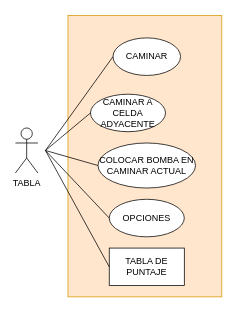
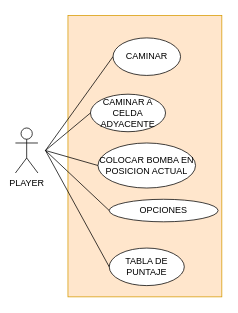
(147, 165) -> (147, 165)
(27, 184) -> (27, 184)
(147, 218) -> (164, 210)
(147, 267) -> (147, 267)
